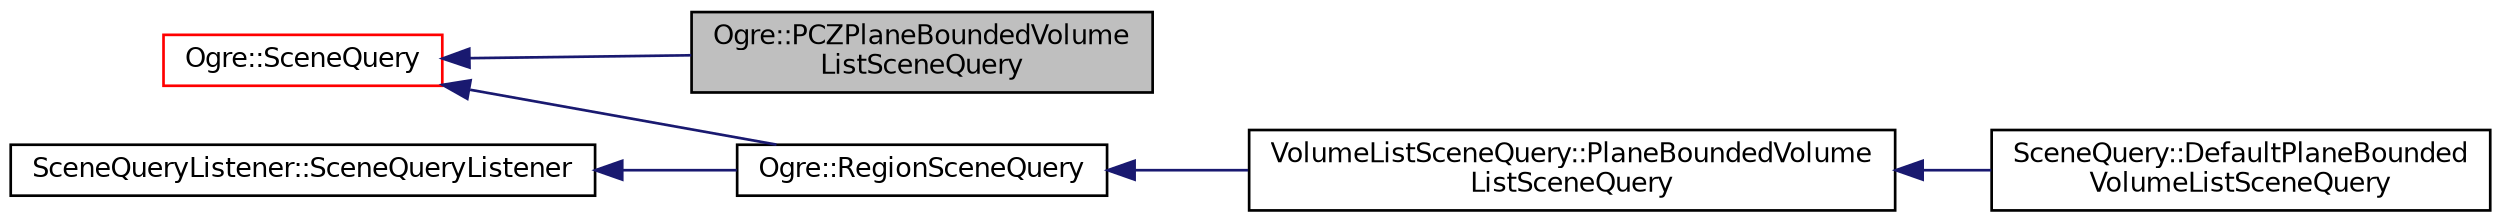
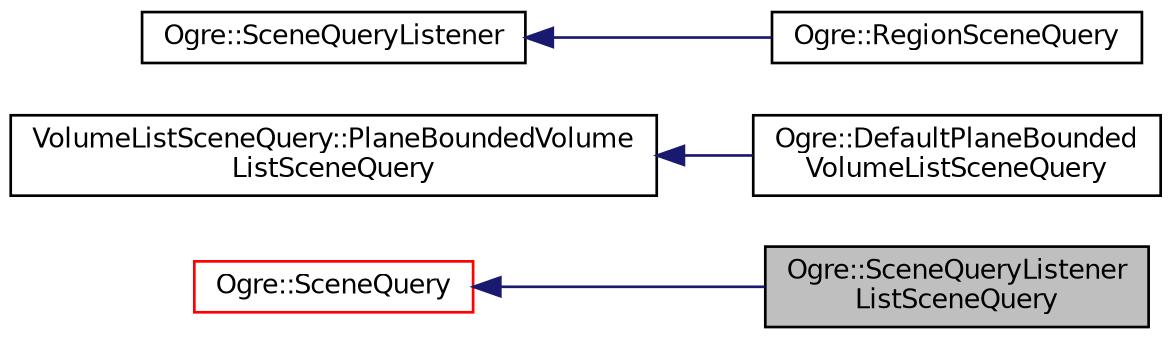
(922, 52) -> (957, 287)
(623, 117) -> none
(303, 170) -> (334, 38)
(1192, 170) -> none
(2241, 170) -> (957, 155)
